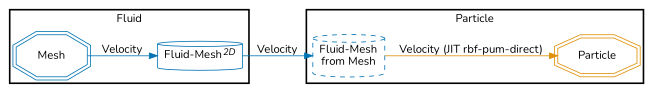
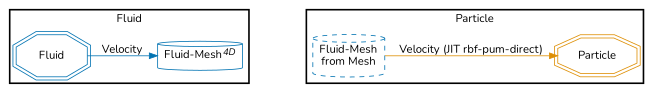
(230, 55) -> (230, 55)
(52, 56) -> (52, 56)
(274, 56) -> none
